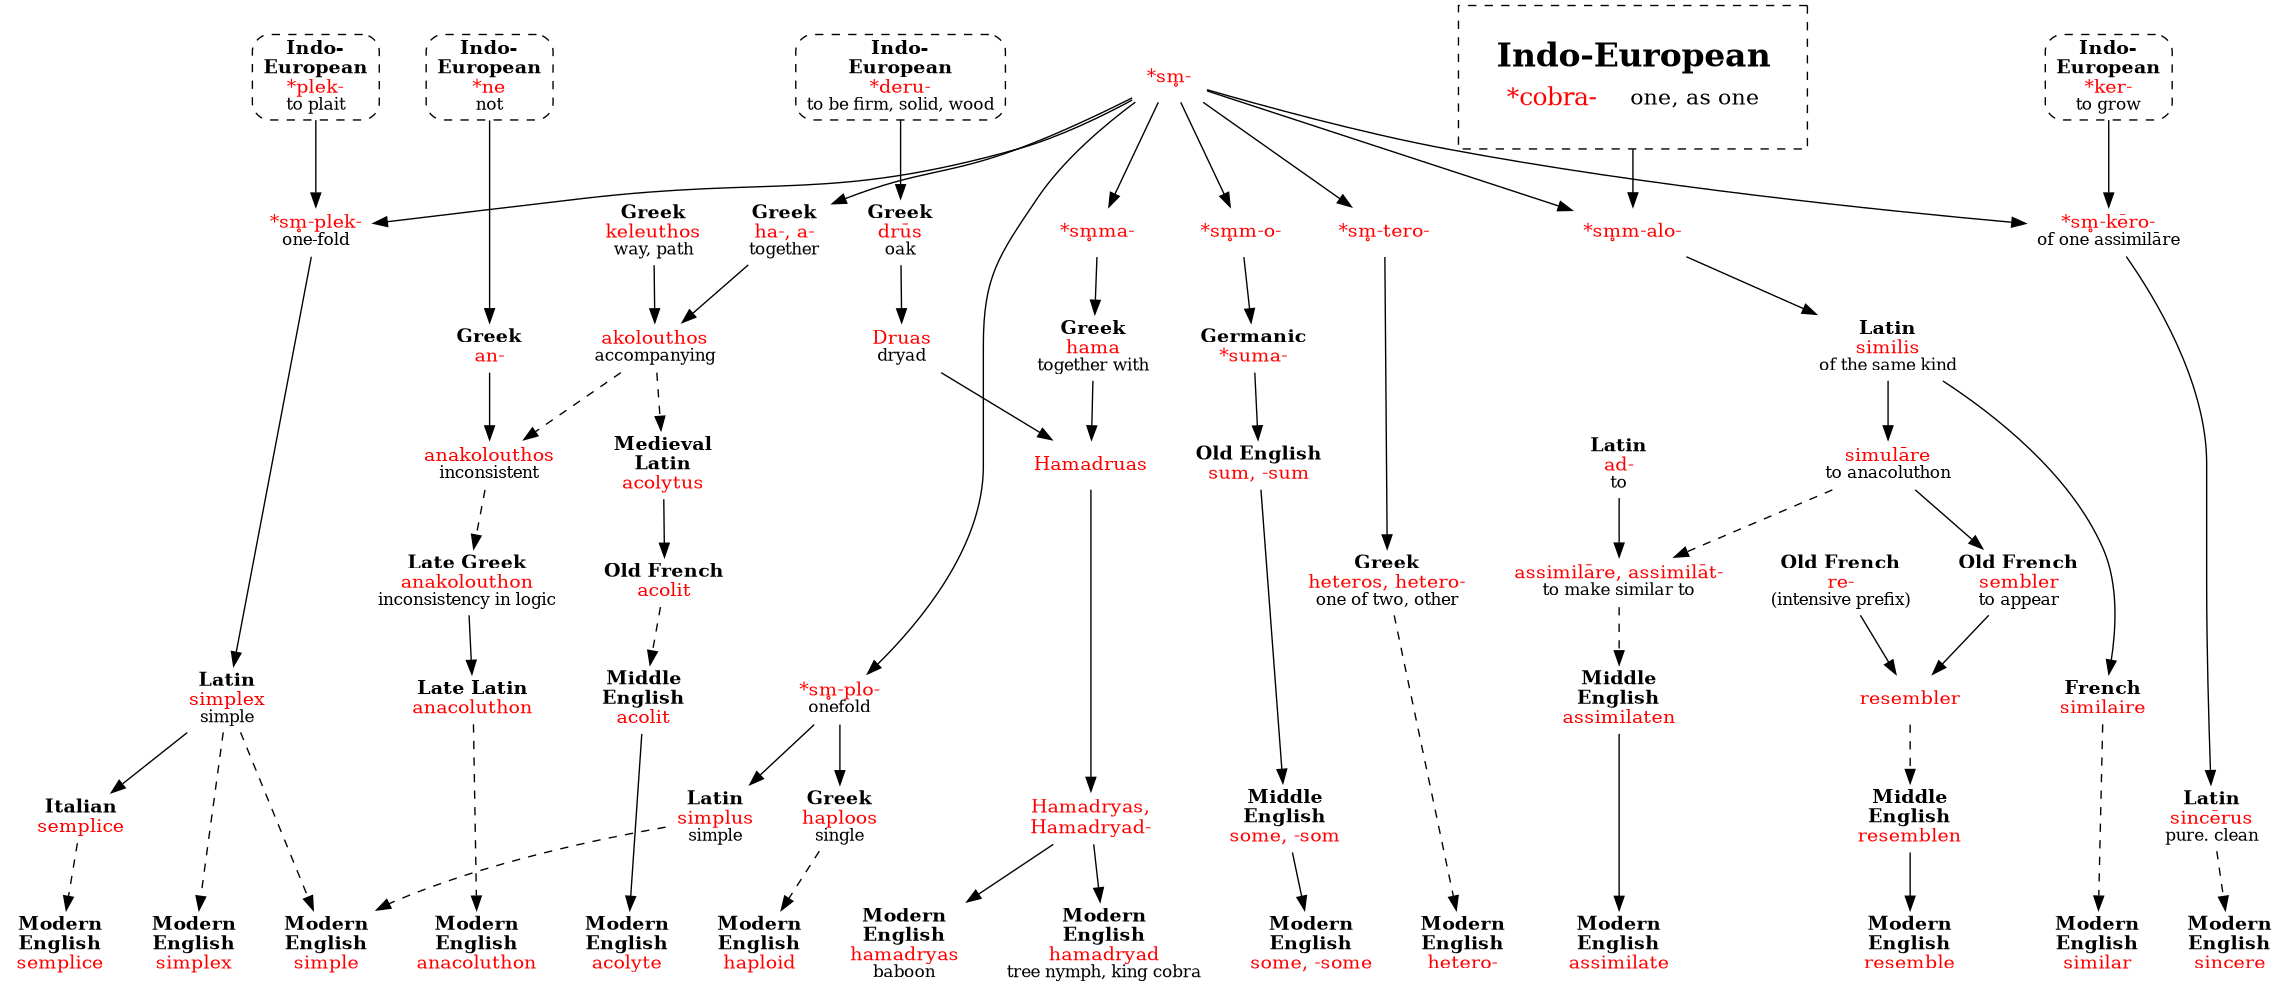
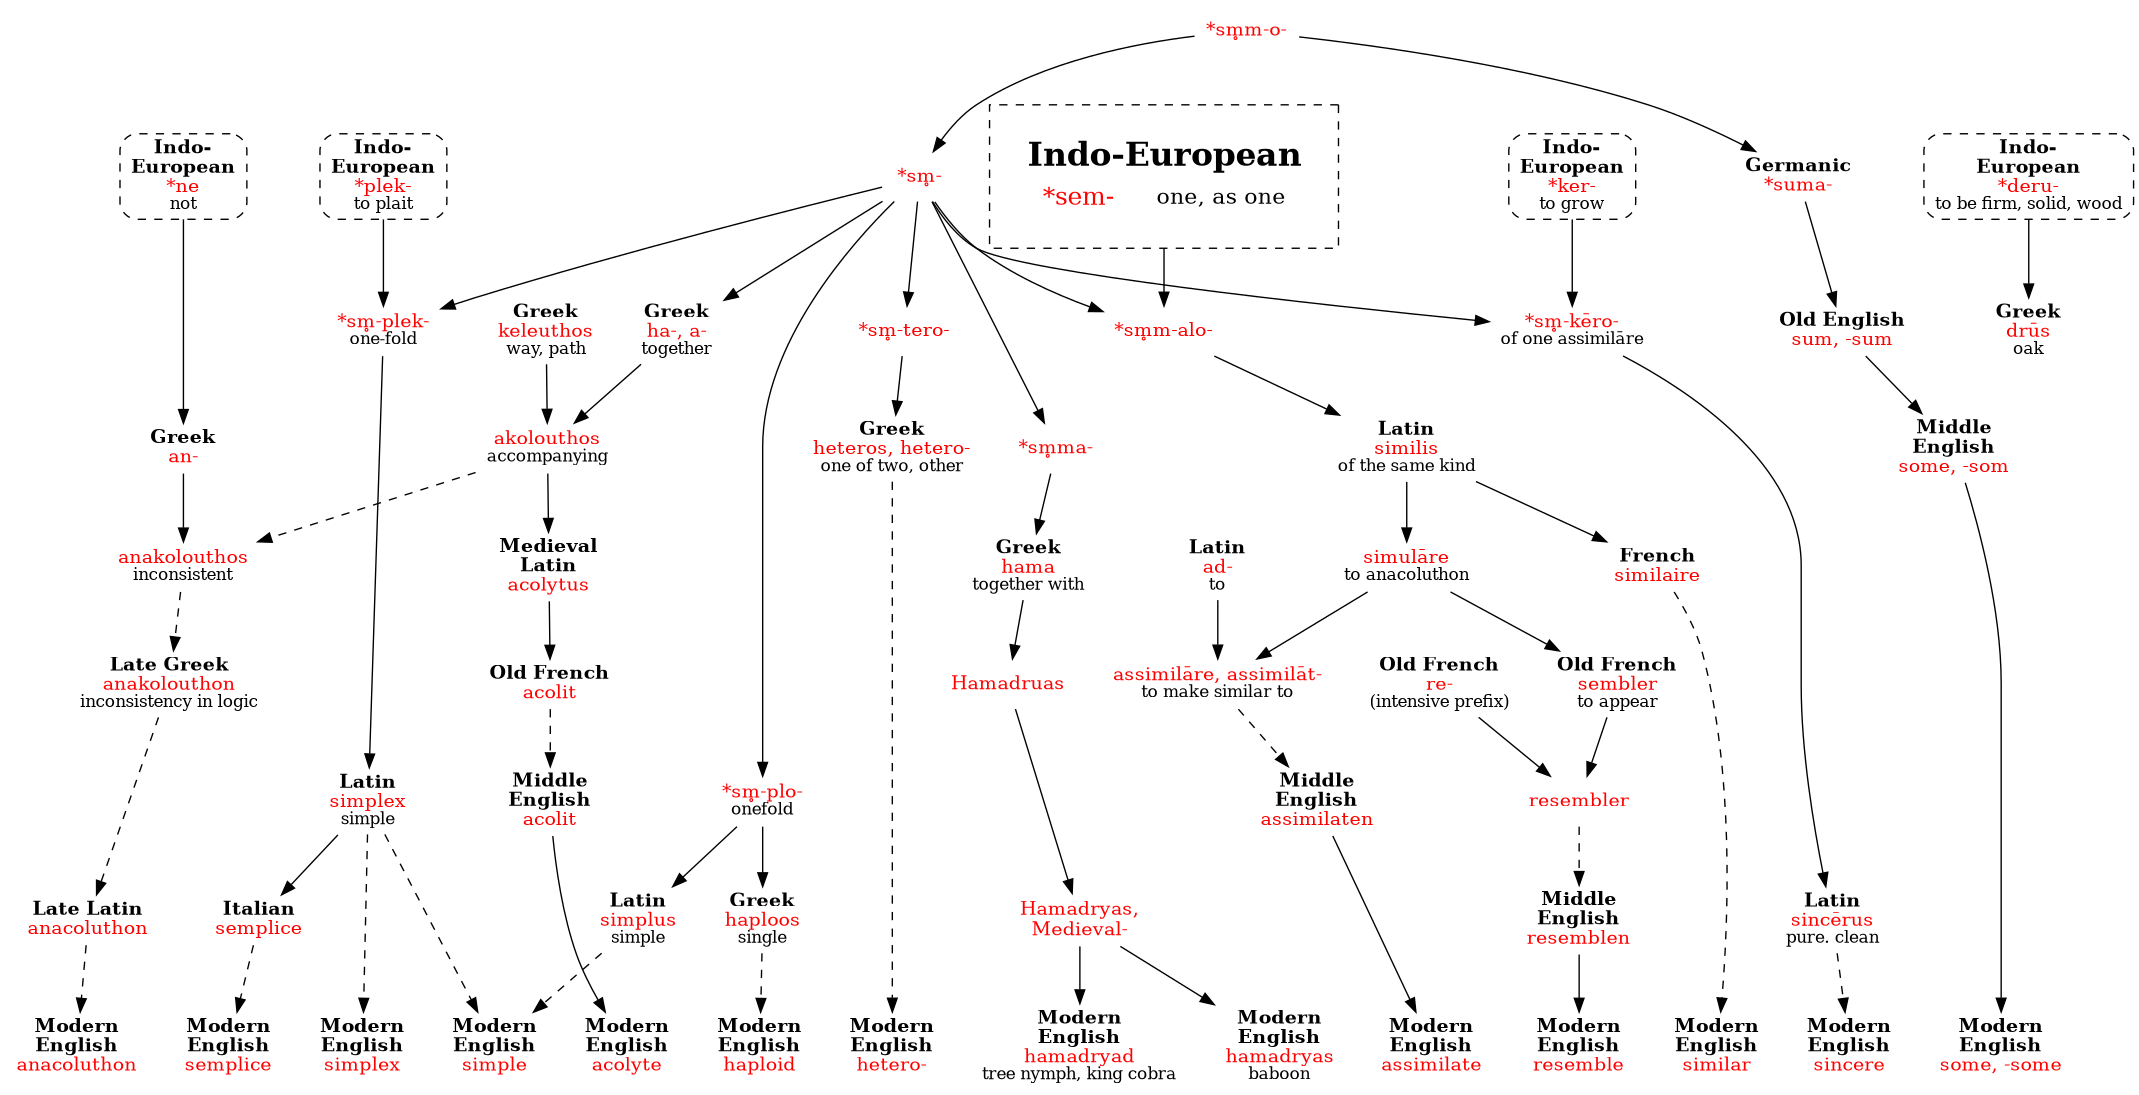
(1552, 98) -> (1079, 197)
(1202, 148) -> (1058, 66)
(902, 348) -> none
(658, 394) -> (548, 496)
(1760, 521) -> (1318, 622)
(470, 638) -> (130, 799)
(1091, 828) -> (1080, 930)
